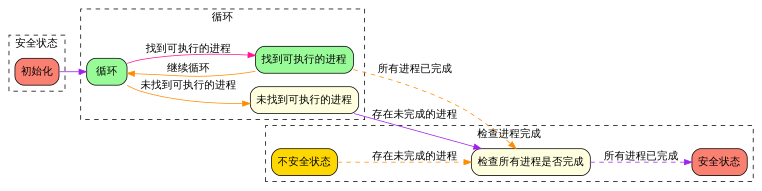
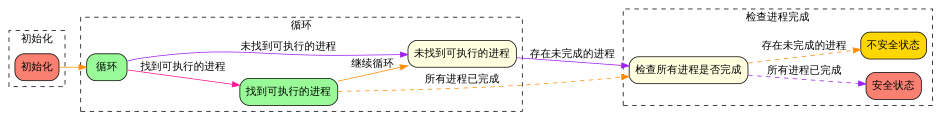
(37, 44) -> (37, 39)
(70, 72) -> (70, 67)
(195, 76) -> (369, 74)
(184, 100) -> (264, 53)
(401, 162) -> (801, 57)
